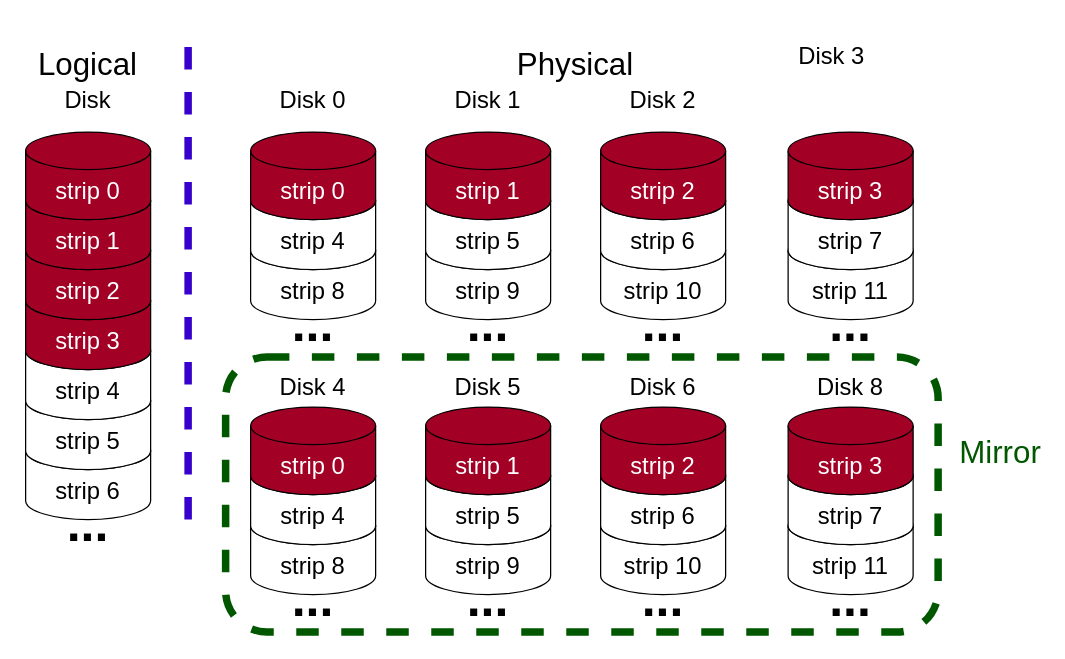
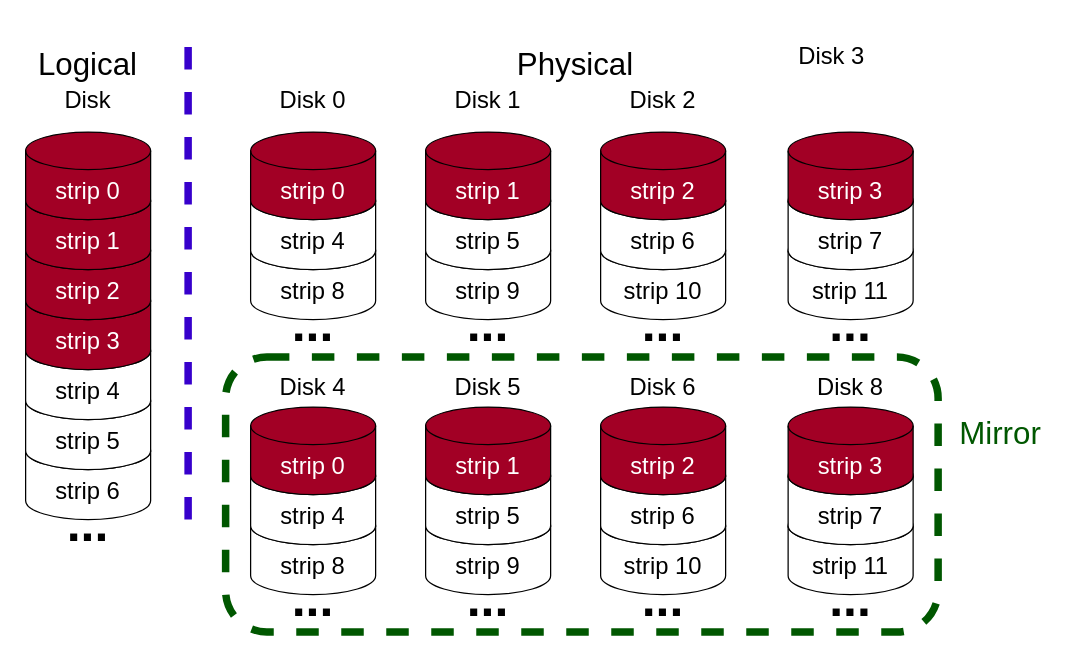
(1001, 451) -> (1001, 432)
